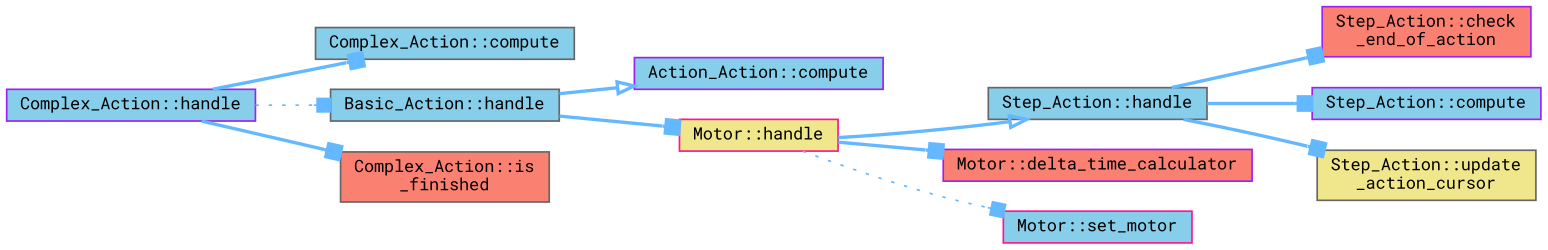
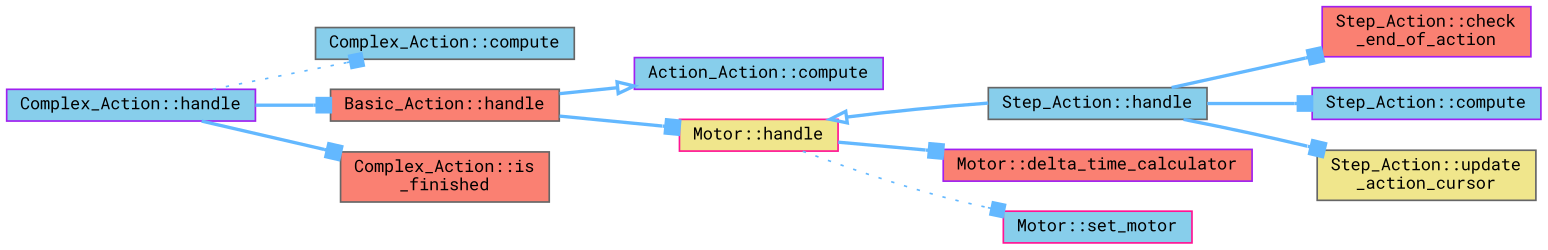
(279, 76) -> (279, 76)
(285, 105) -> (285, 105)
(445, 105) -> (445, 105)
(924, 131) -> (917, 109)
